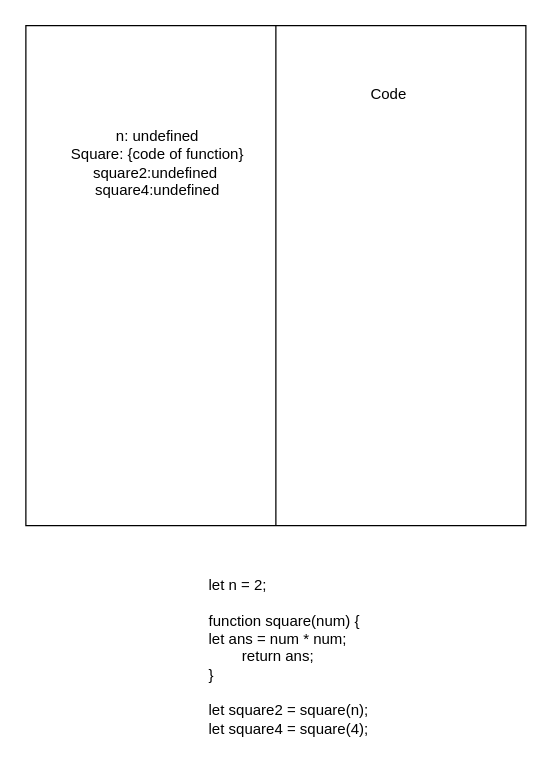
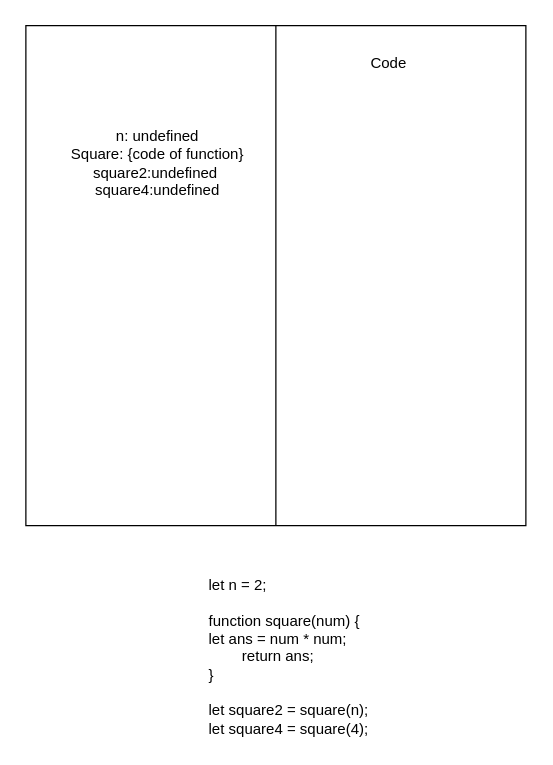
(388, 94) -> (388, 63)
